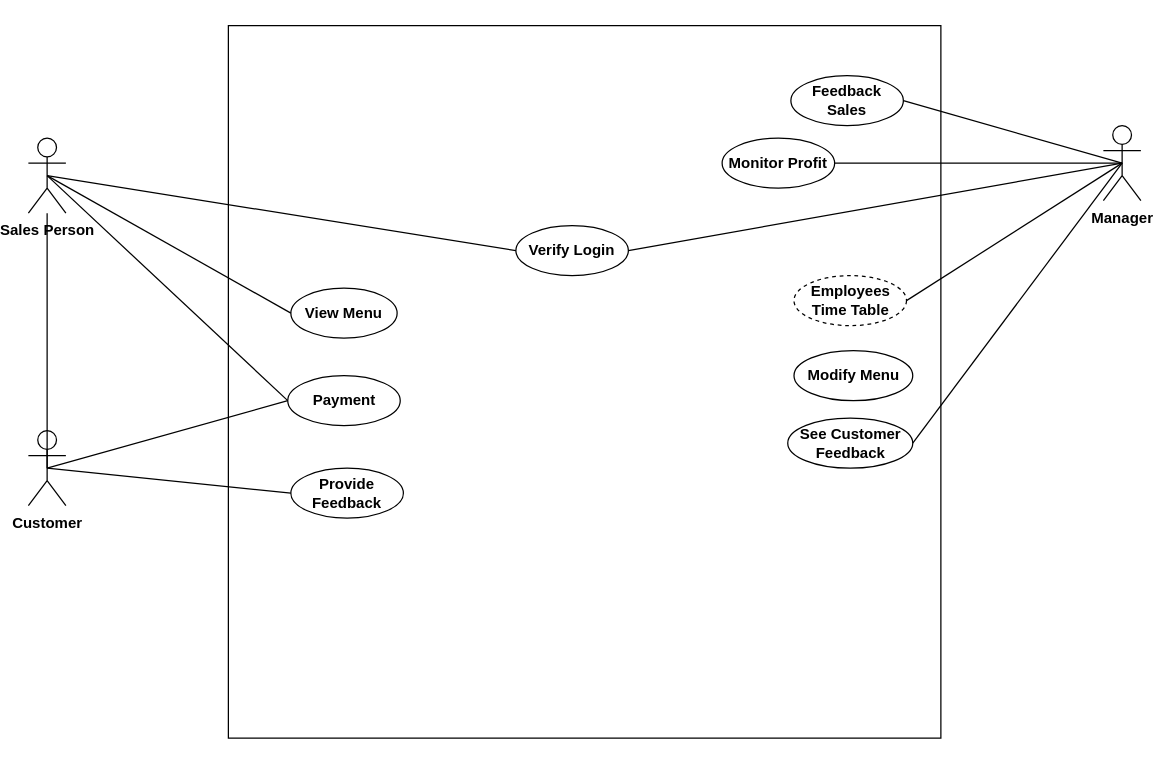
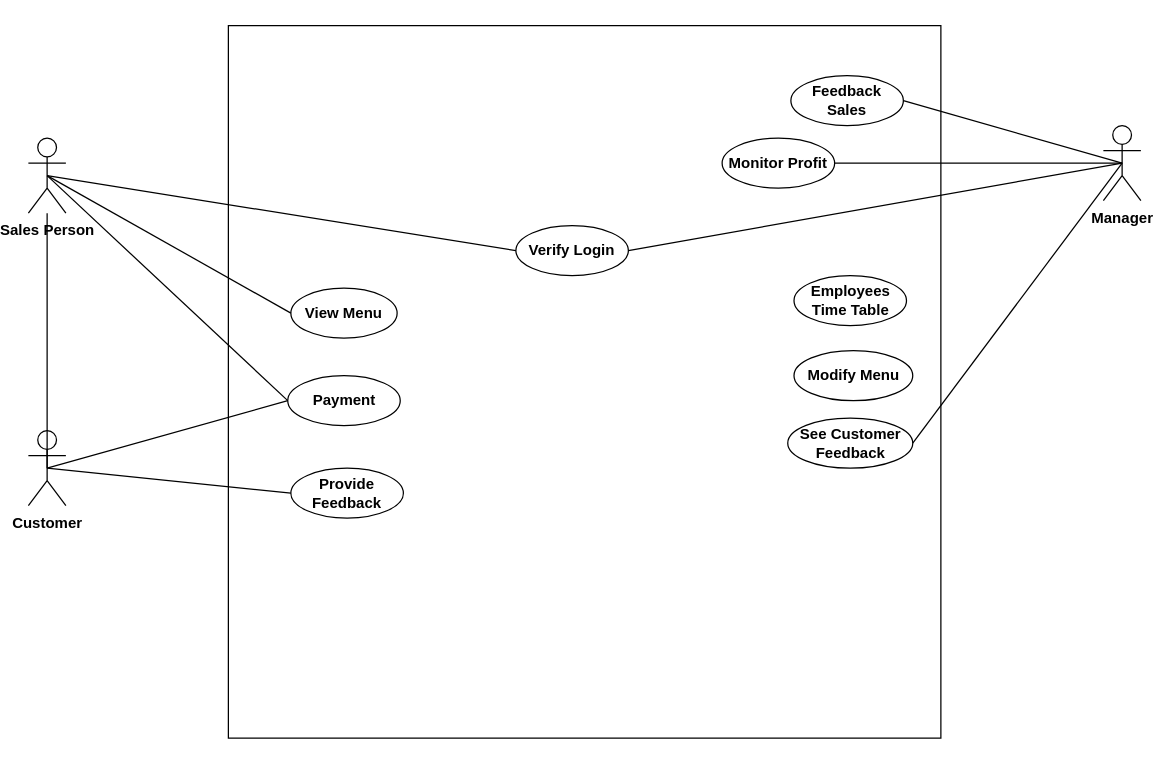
(1010, 234) -> none
(850, 301) -> (850, 301)
